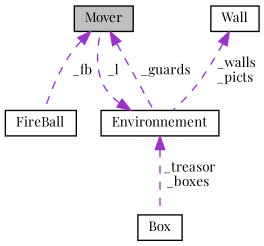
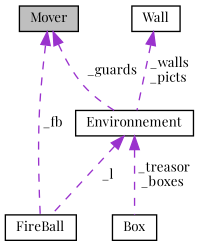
(99, 71) -> (83, 180)
